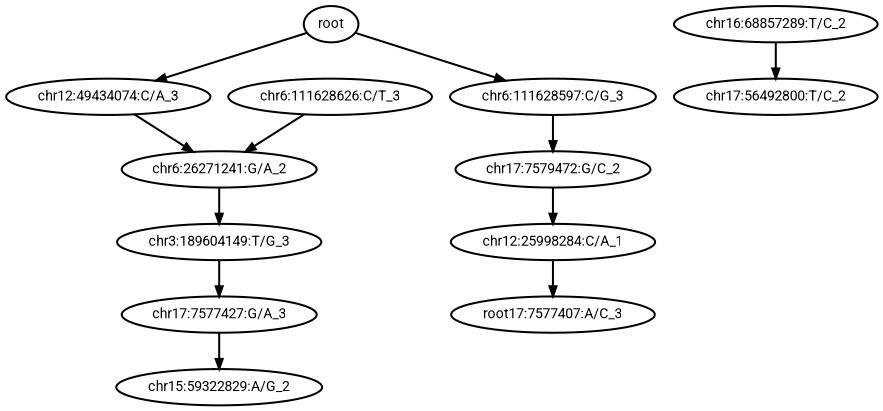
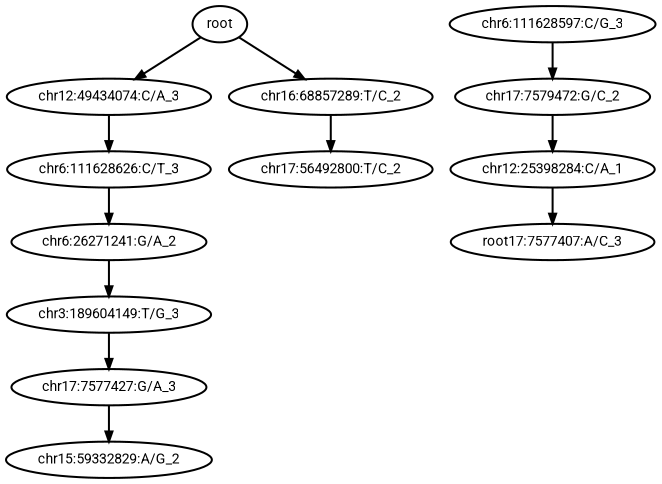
(425, 55) -> (268, 56)
(159, 130) -> (109, 128)
(553, 242) -> (553, 169)
(219, 387) -> (109, 460)
